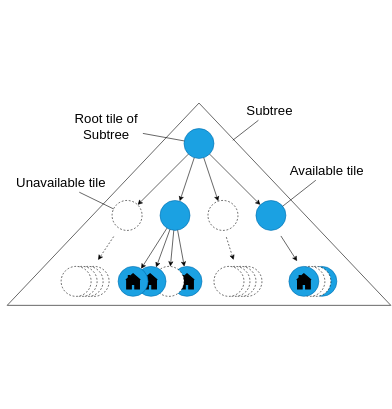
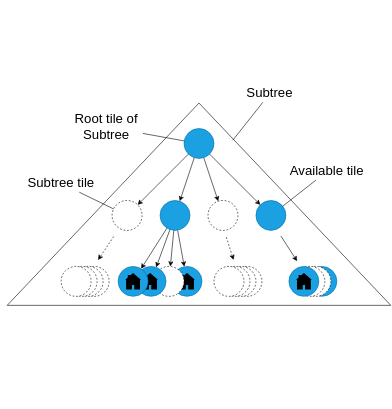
(270, 111) -> (270, 93)
(61, 183) -> (61, 183)
